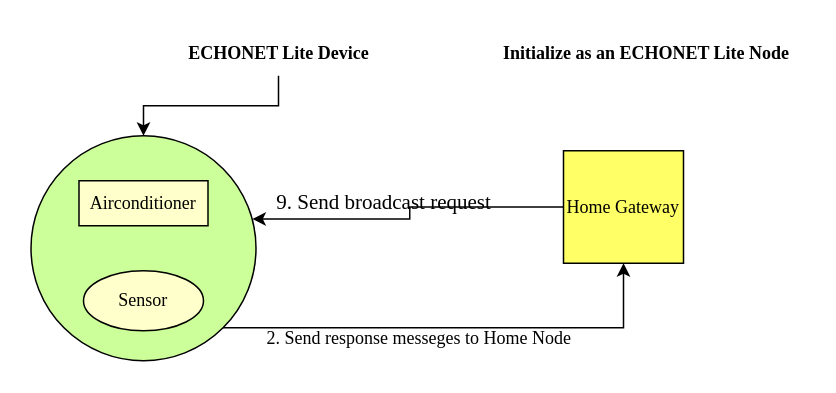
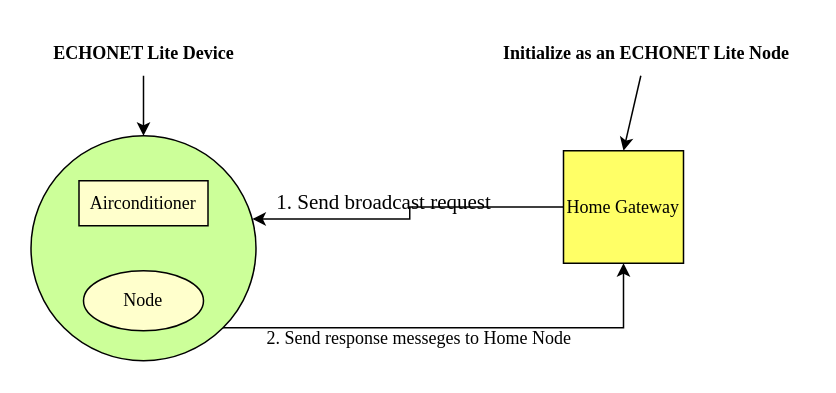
(278, 53) -> (143, 53)
none -> (633, 108)
(384, 203) -> (384, 203)
(143, 301) -> (143, 301)
